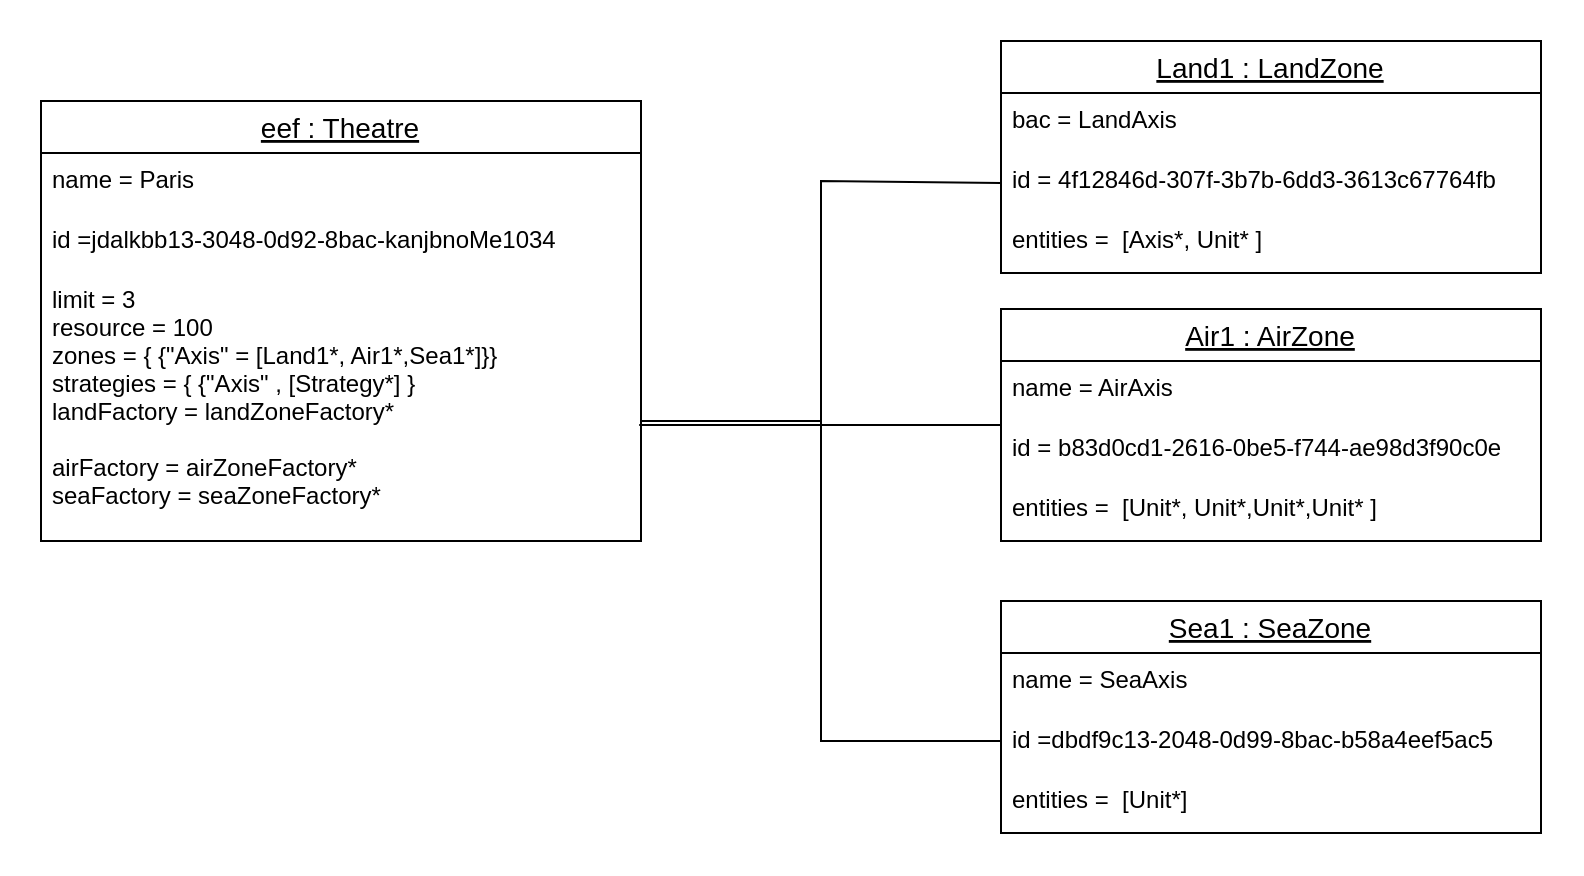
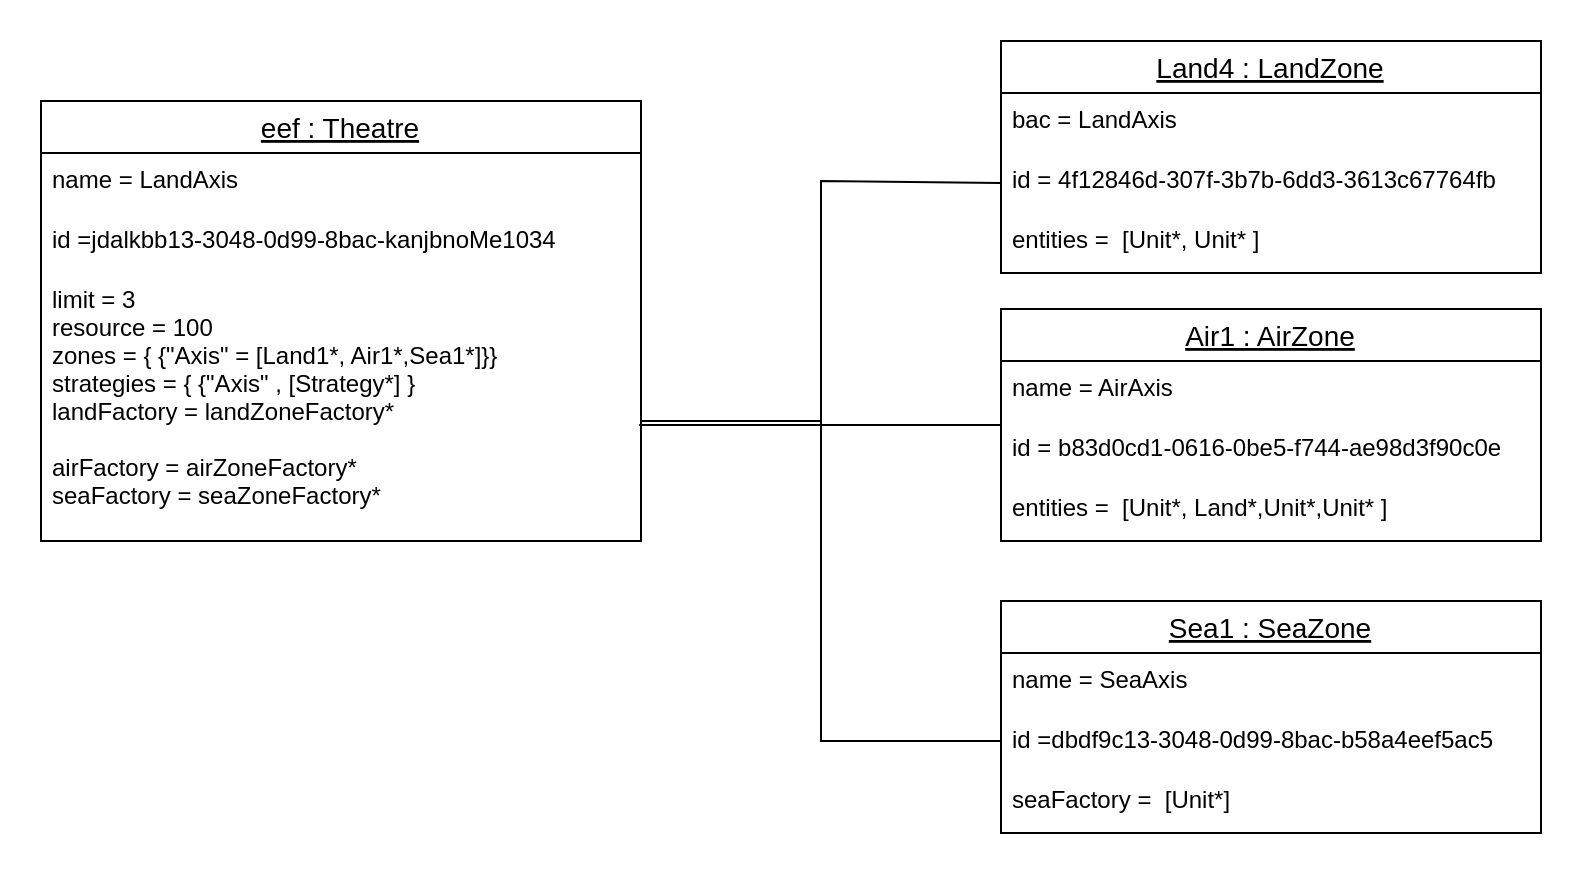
(1270, 69) -> (1270, 69)
(123, 180) -> (143, 180)
(325, 240) -> (325, 240)
(1165, 240) -> (1165, 240)
(1278, 448) -> (1278, 448)
(1234, 508) -> (1237, 508)
(1275, 740) -> (1275, 740)
(1124, 800) -> (1144, 800)
